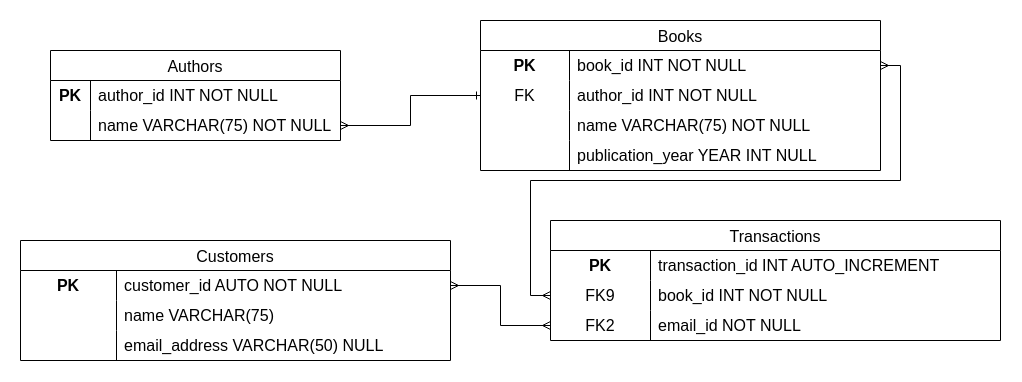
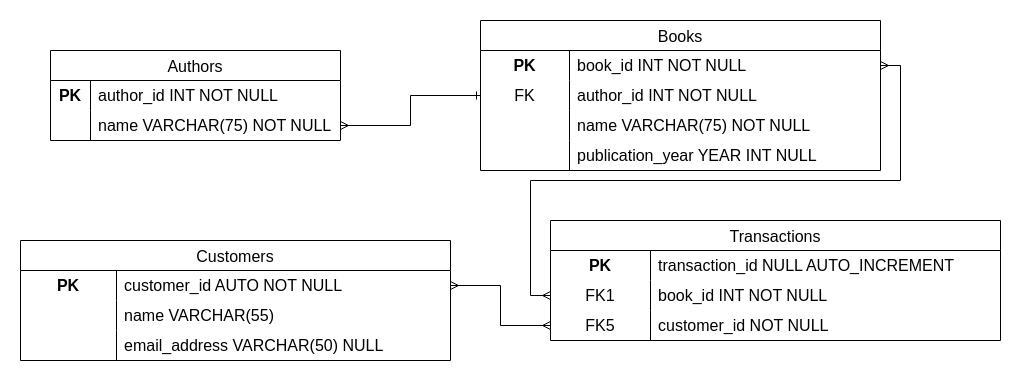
(798, 266) -> (803, 266)
(601, 296) -> (601, 296)
(194, 316) -> (194, 316)
(601, 326) -> (601, 326)
(724, 326) -> (742, 326)
